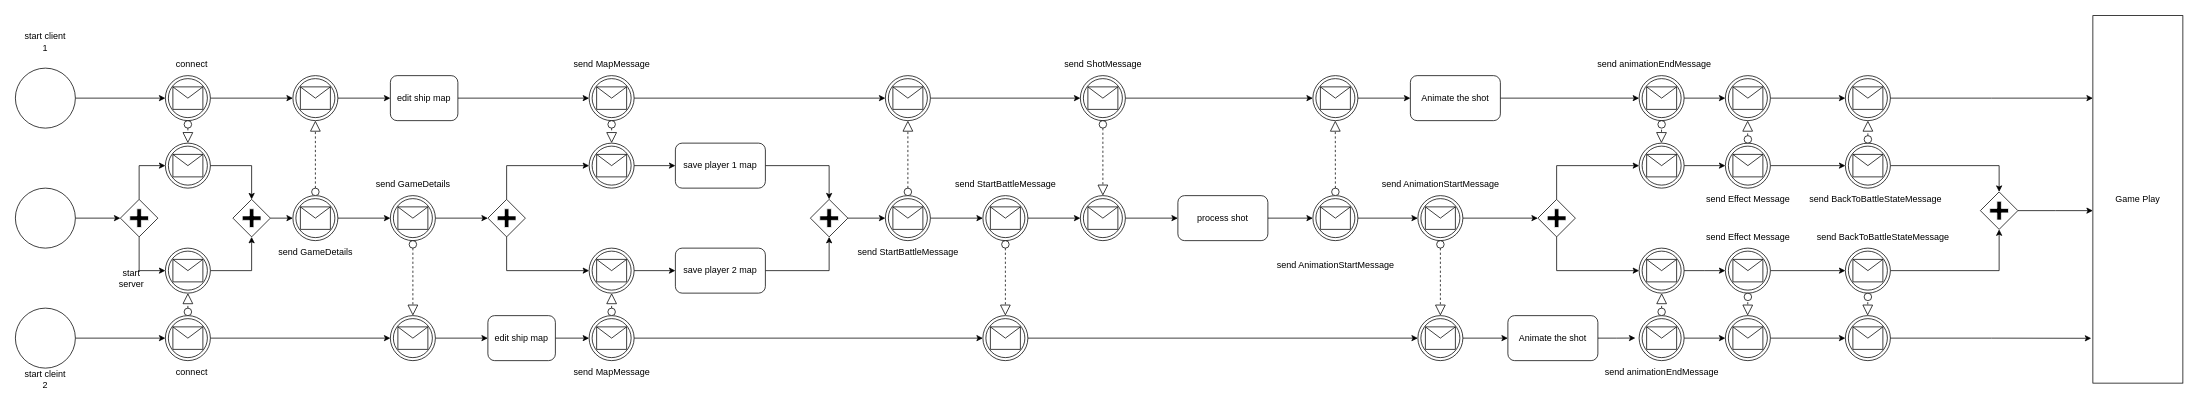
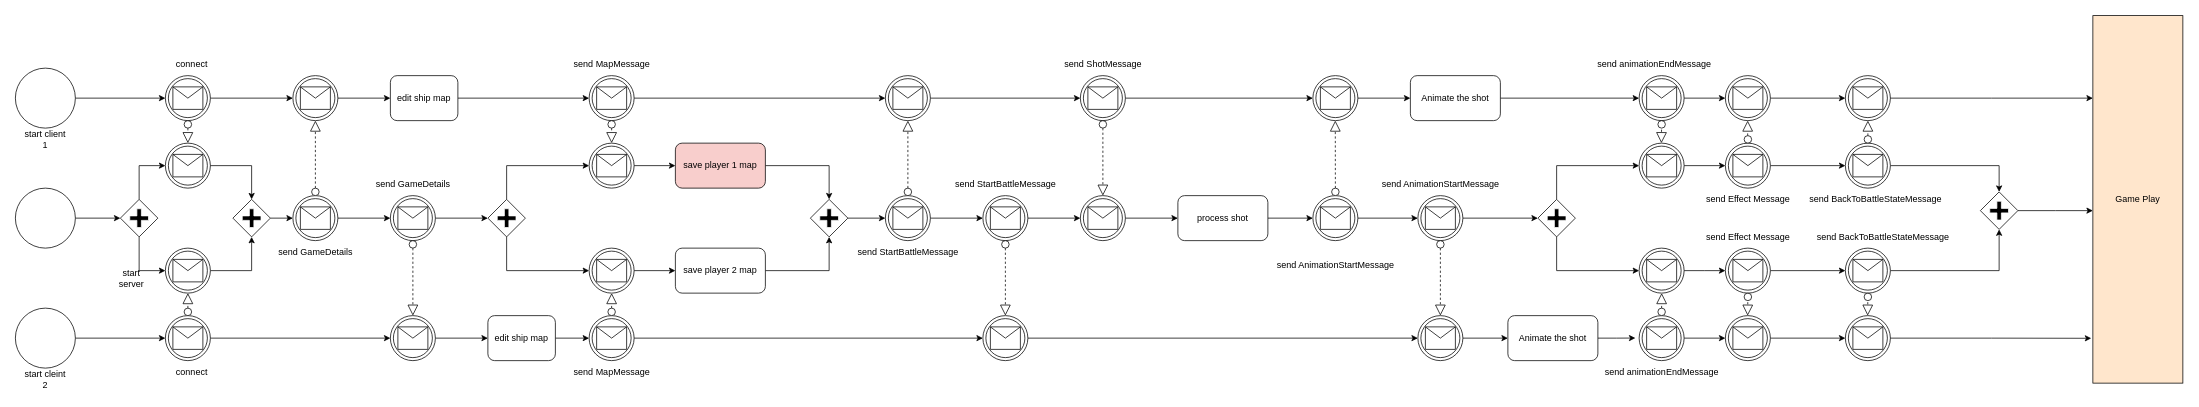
(45, 42) -> (45, 139)
(720, 165) -> (720, 165)
(2138, 199) -> (2138, 199)
